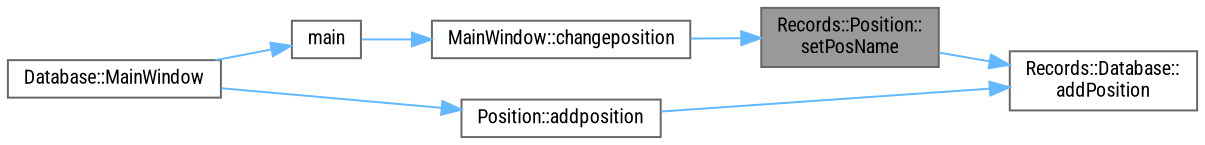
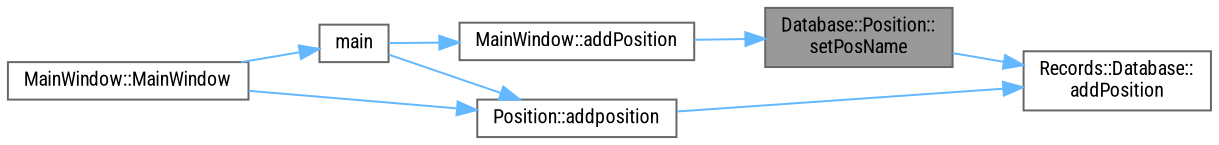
(850, 37) -> (859, 37)
(561, 39) -> (577, 41)
none -> (444, 74)
(114, 79) -> (128, 81)
